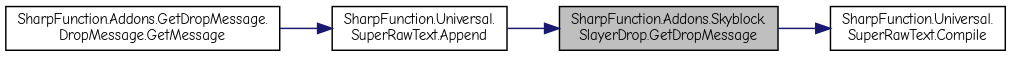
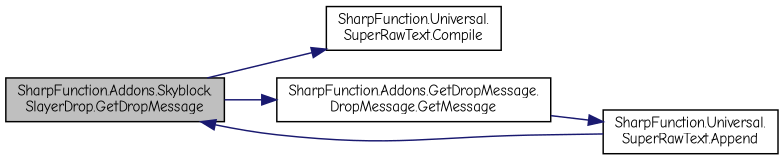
none -> (243, 100)
